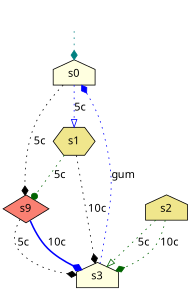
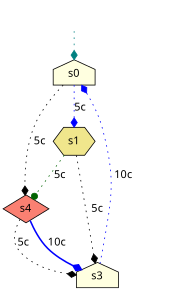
(74, 102) -> (74, 102)
(123, 175) -> (123, 175)
(26, 209) -> (26, 209)
(97, 209) -> (97, 209)
(167, 209) -> none
